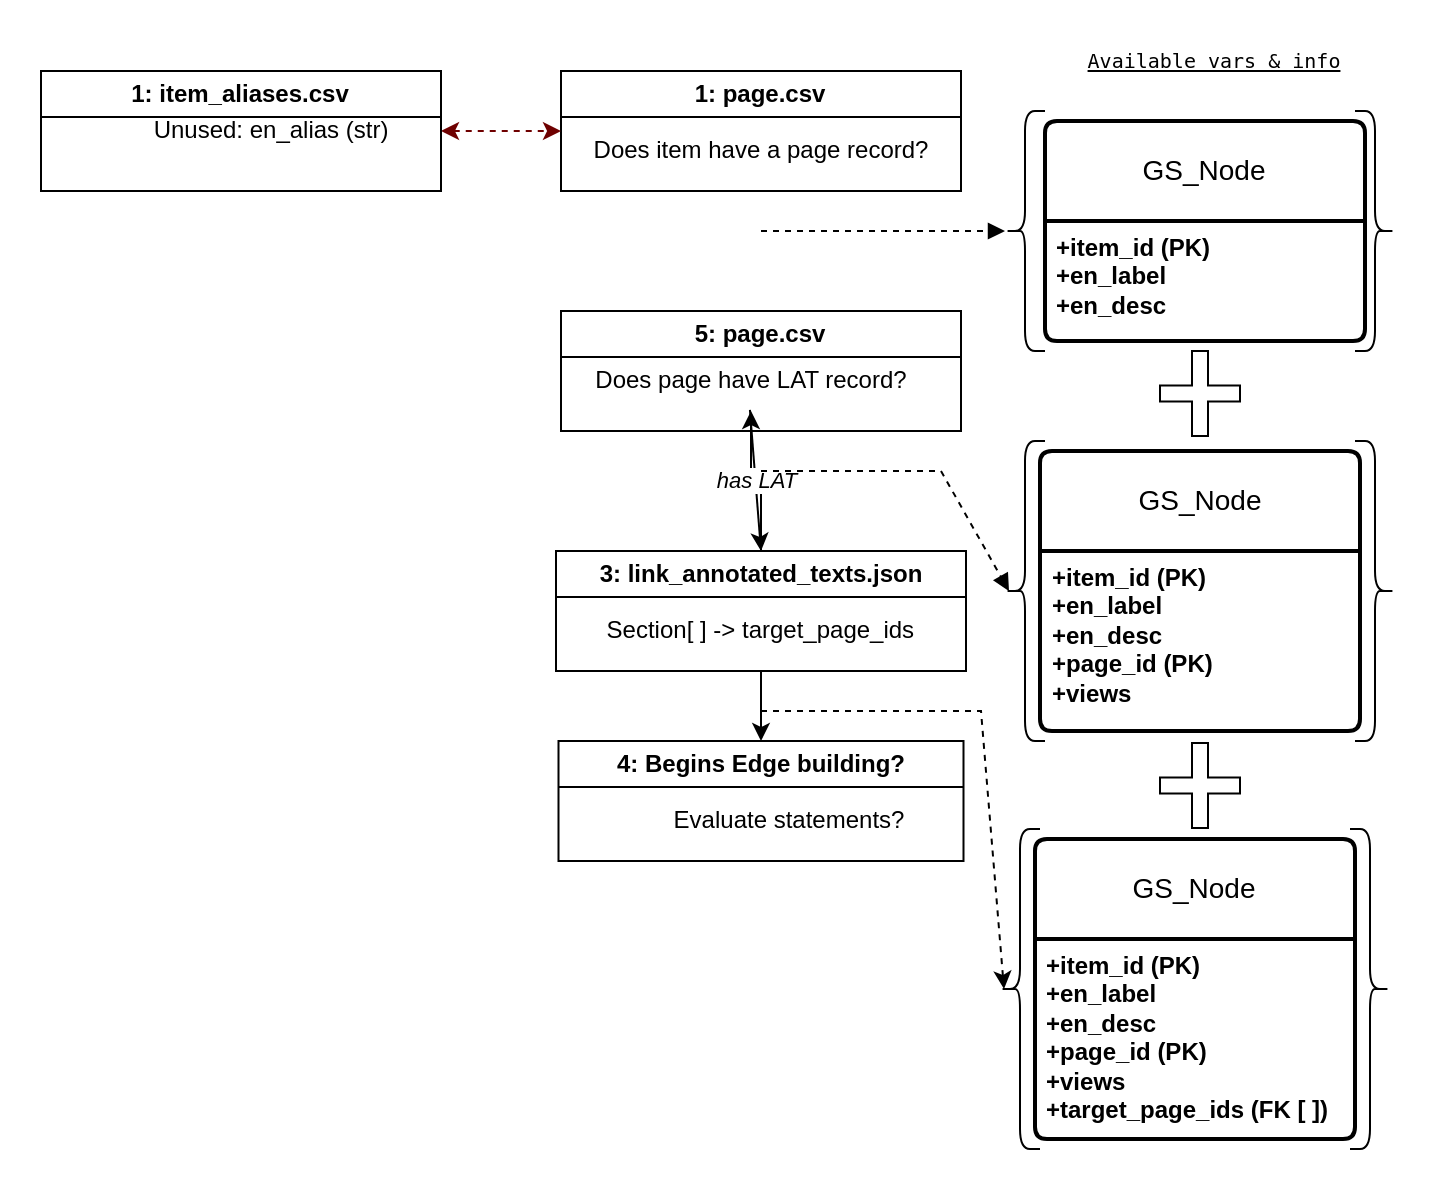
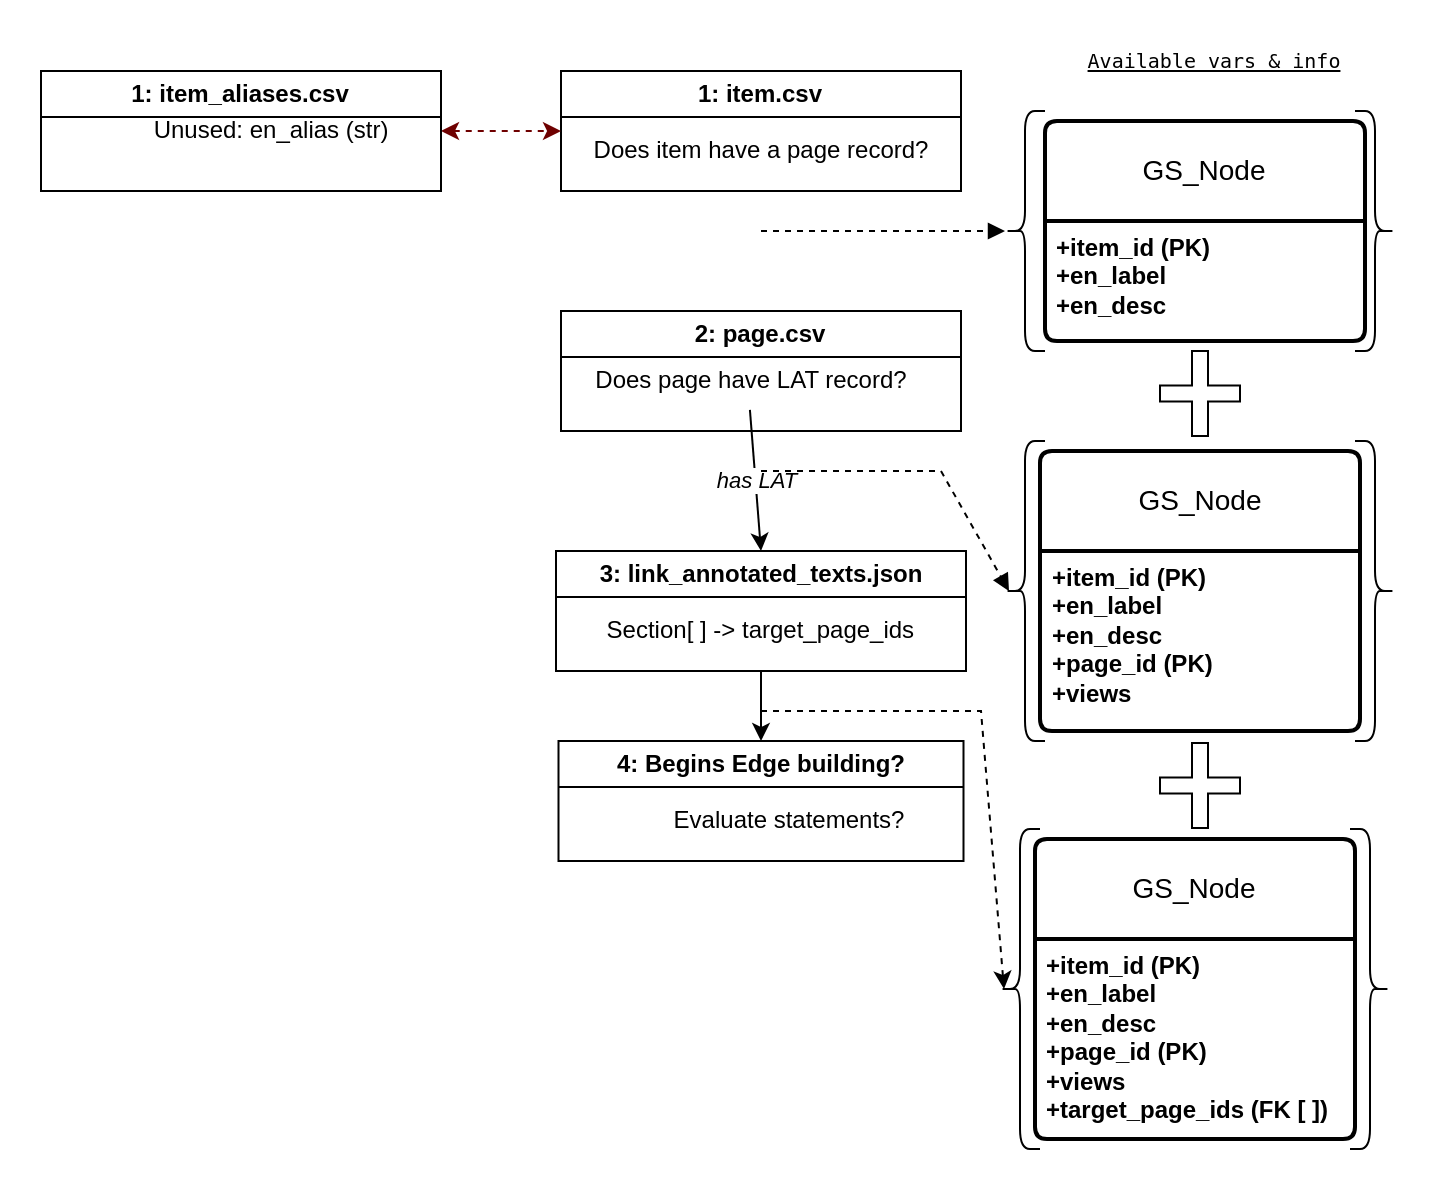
(761, 95) -> (761, 95)
(761, 335) -> (761, 335)
(761, 500) -> none
